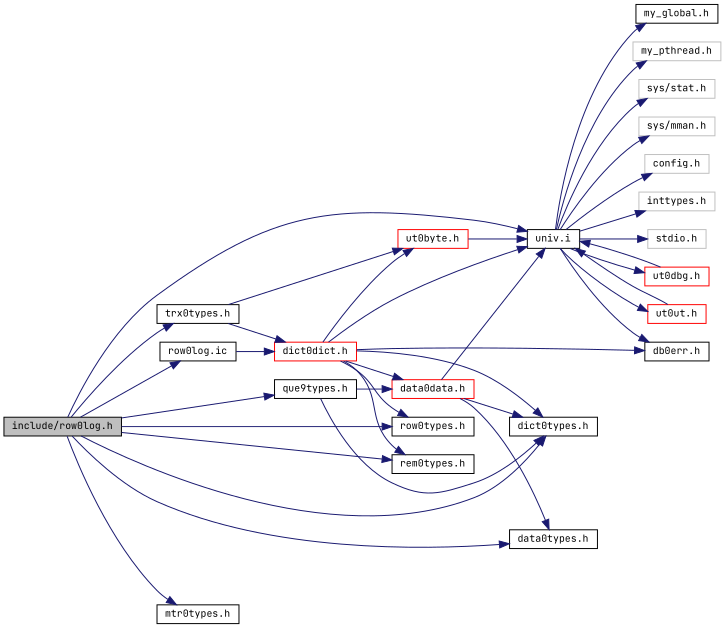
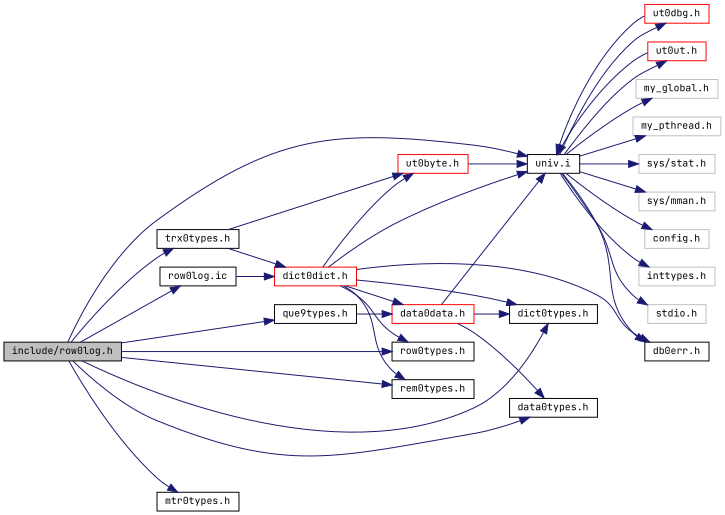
(677, 14) -> (677, 89)
(414, 491) -> none
